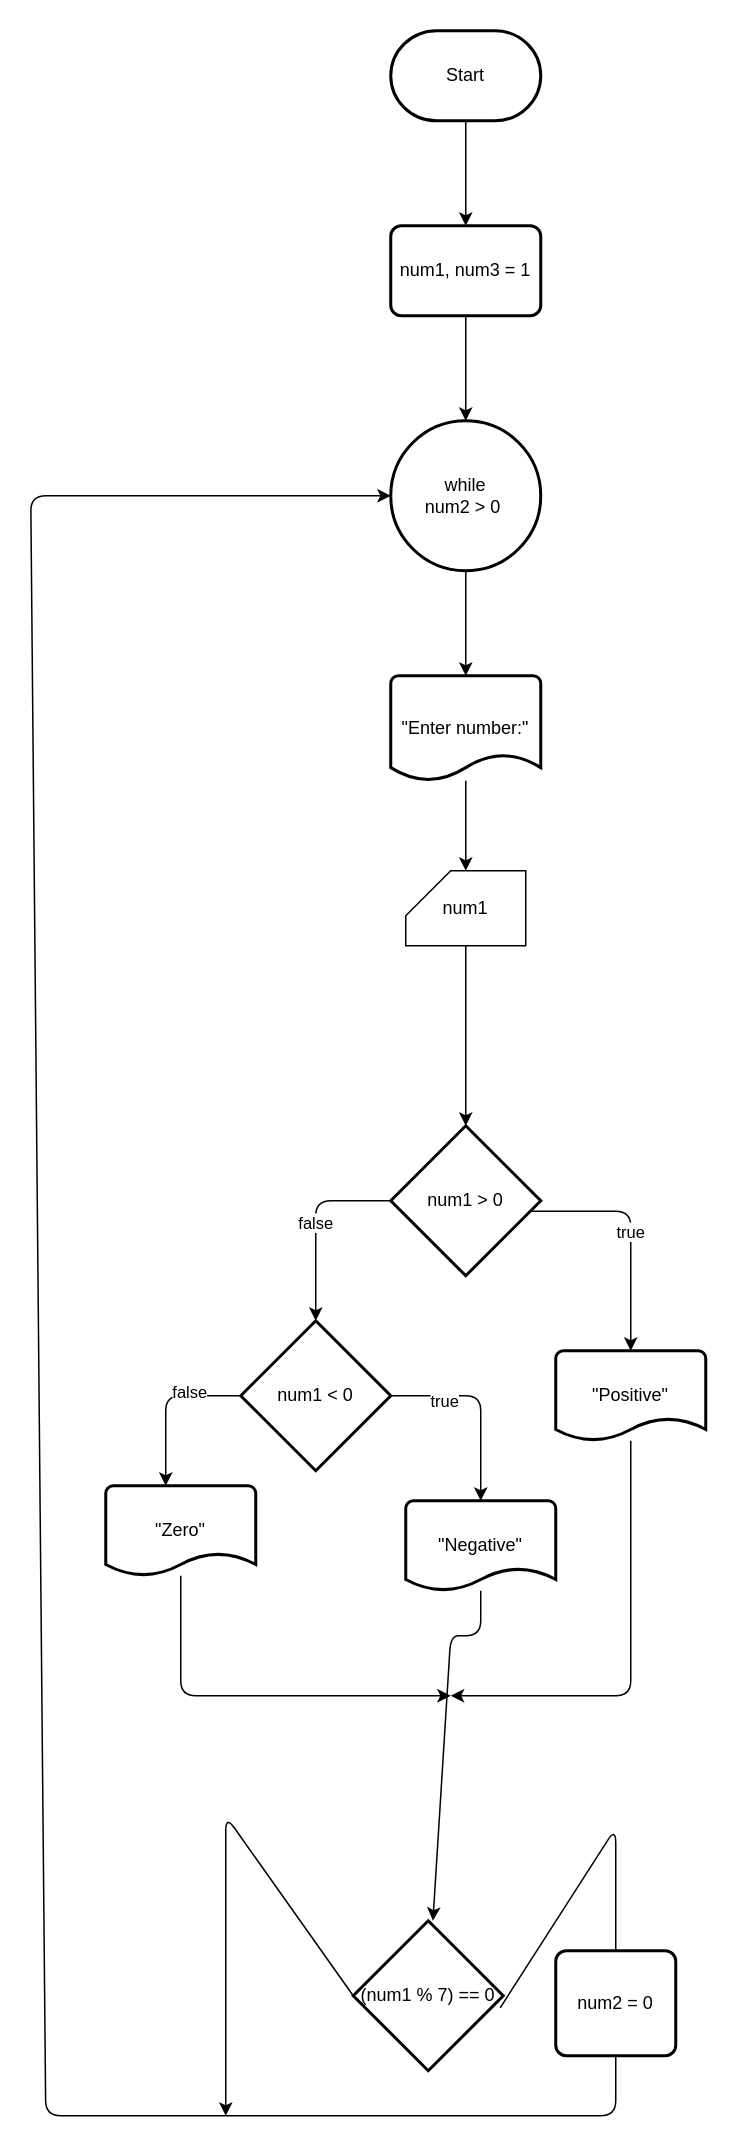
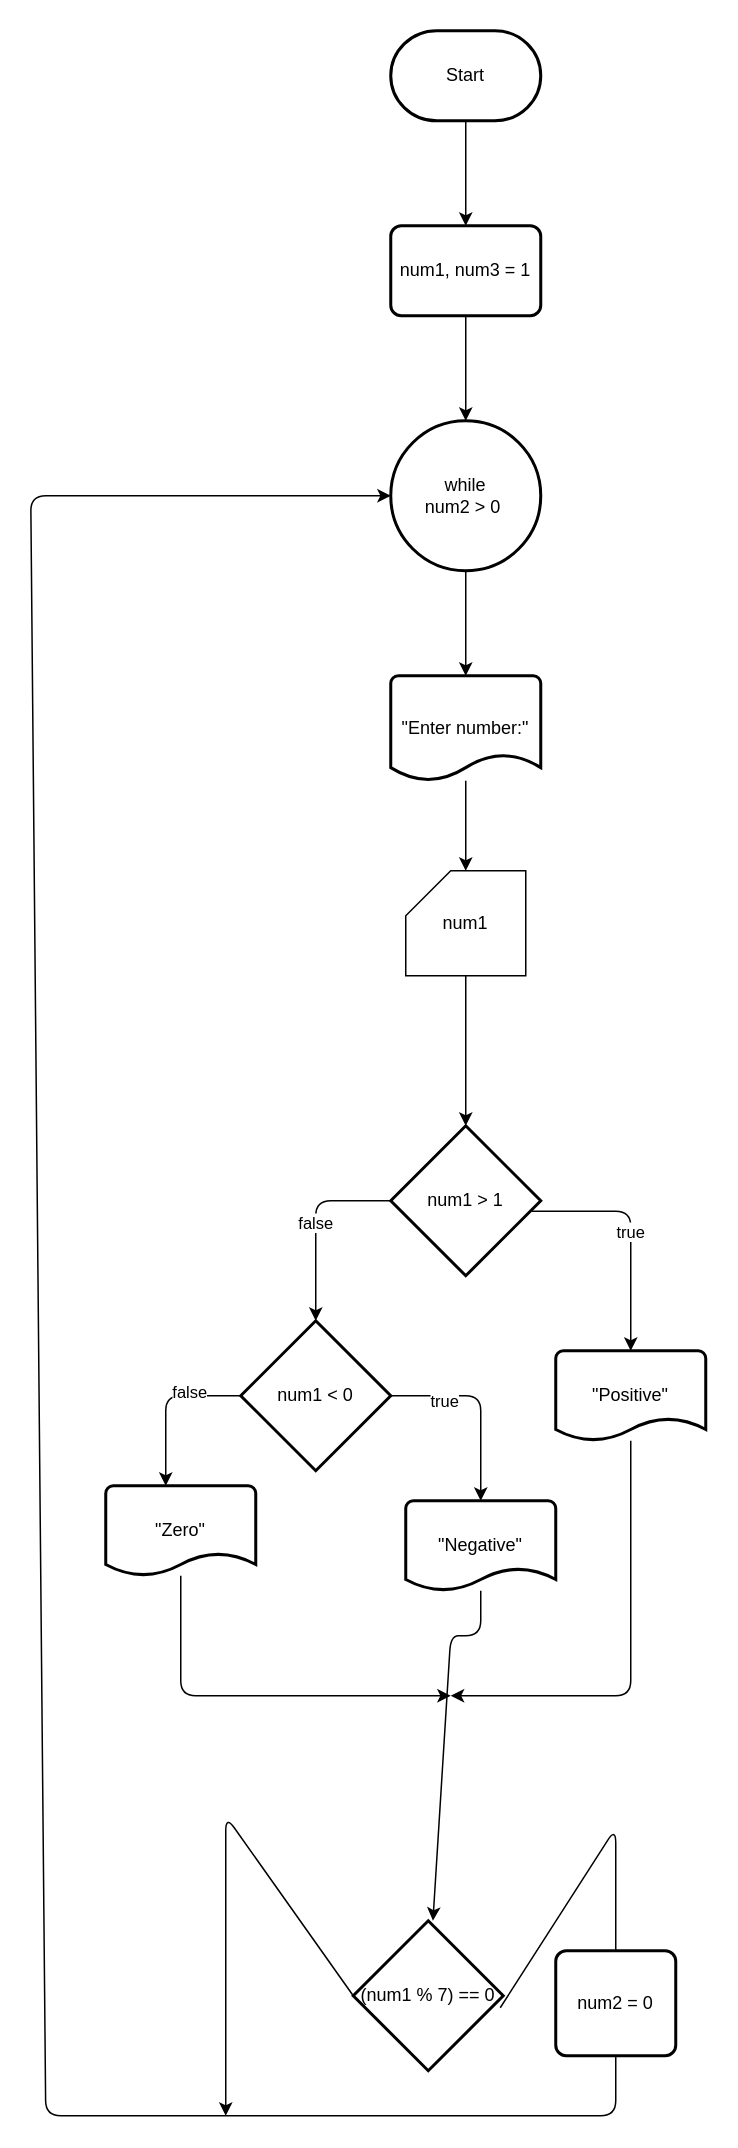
(466, 908) -> (466, 923)
(466, 1201) -> (466, 1201)
